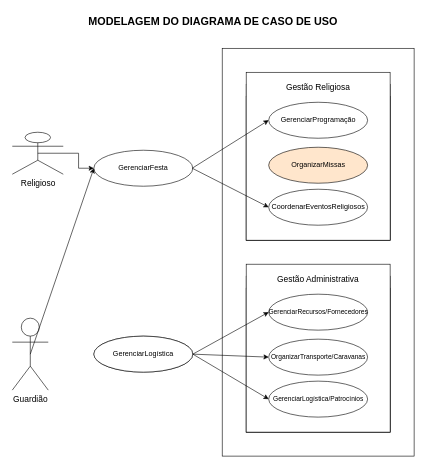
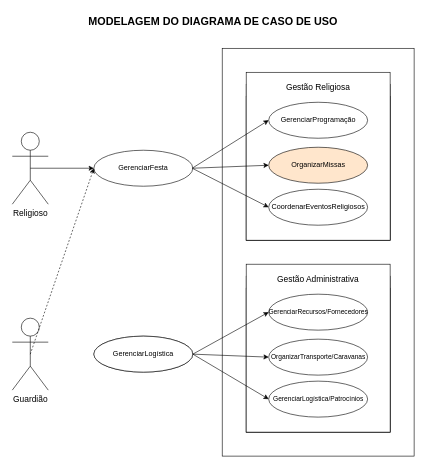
(38, 153) -> (30, 168)
none -> (236, 167)
(66, 251) -> (66, 251)
